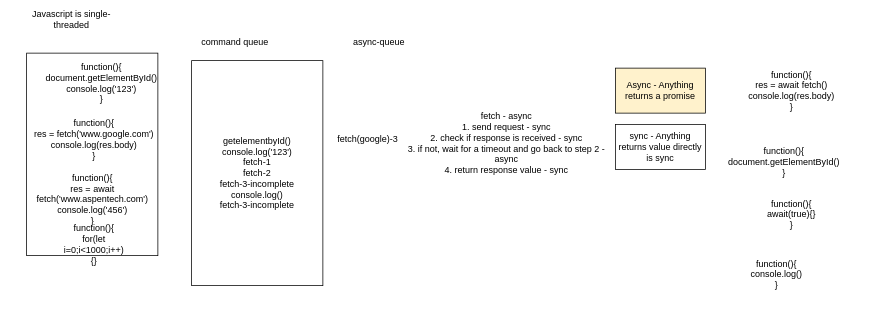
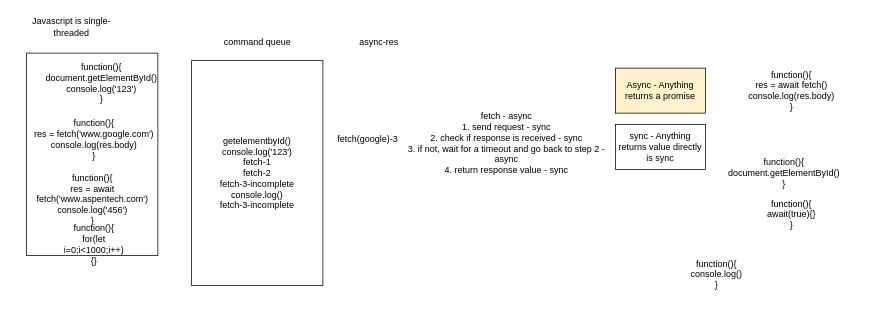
(72, 19) -> (72, 27)
(235, 42) -> (257, 42)
(379, 42) -> (379, 42)
(784, 162) -> (784, 173)
(777, 274) -> (717, 274)
